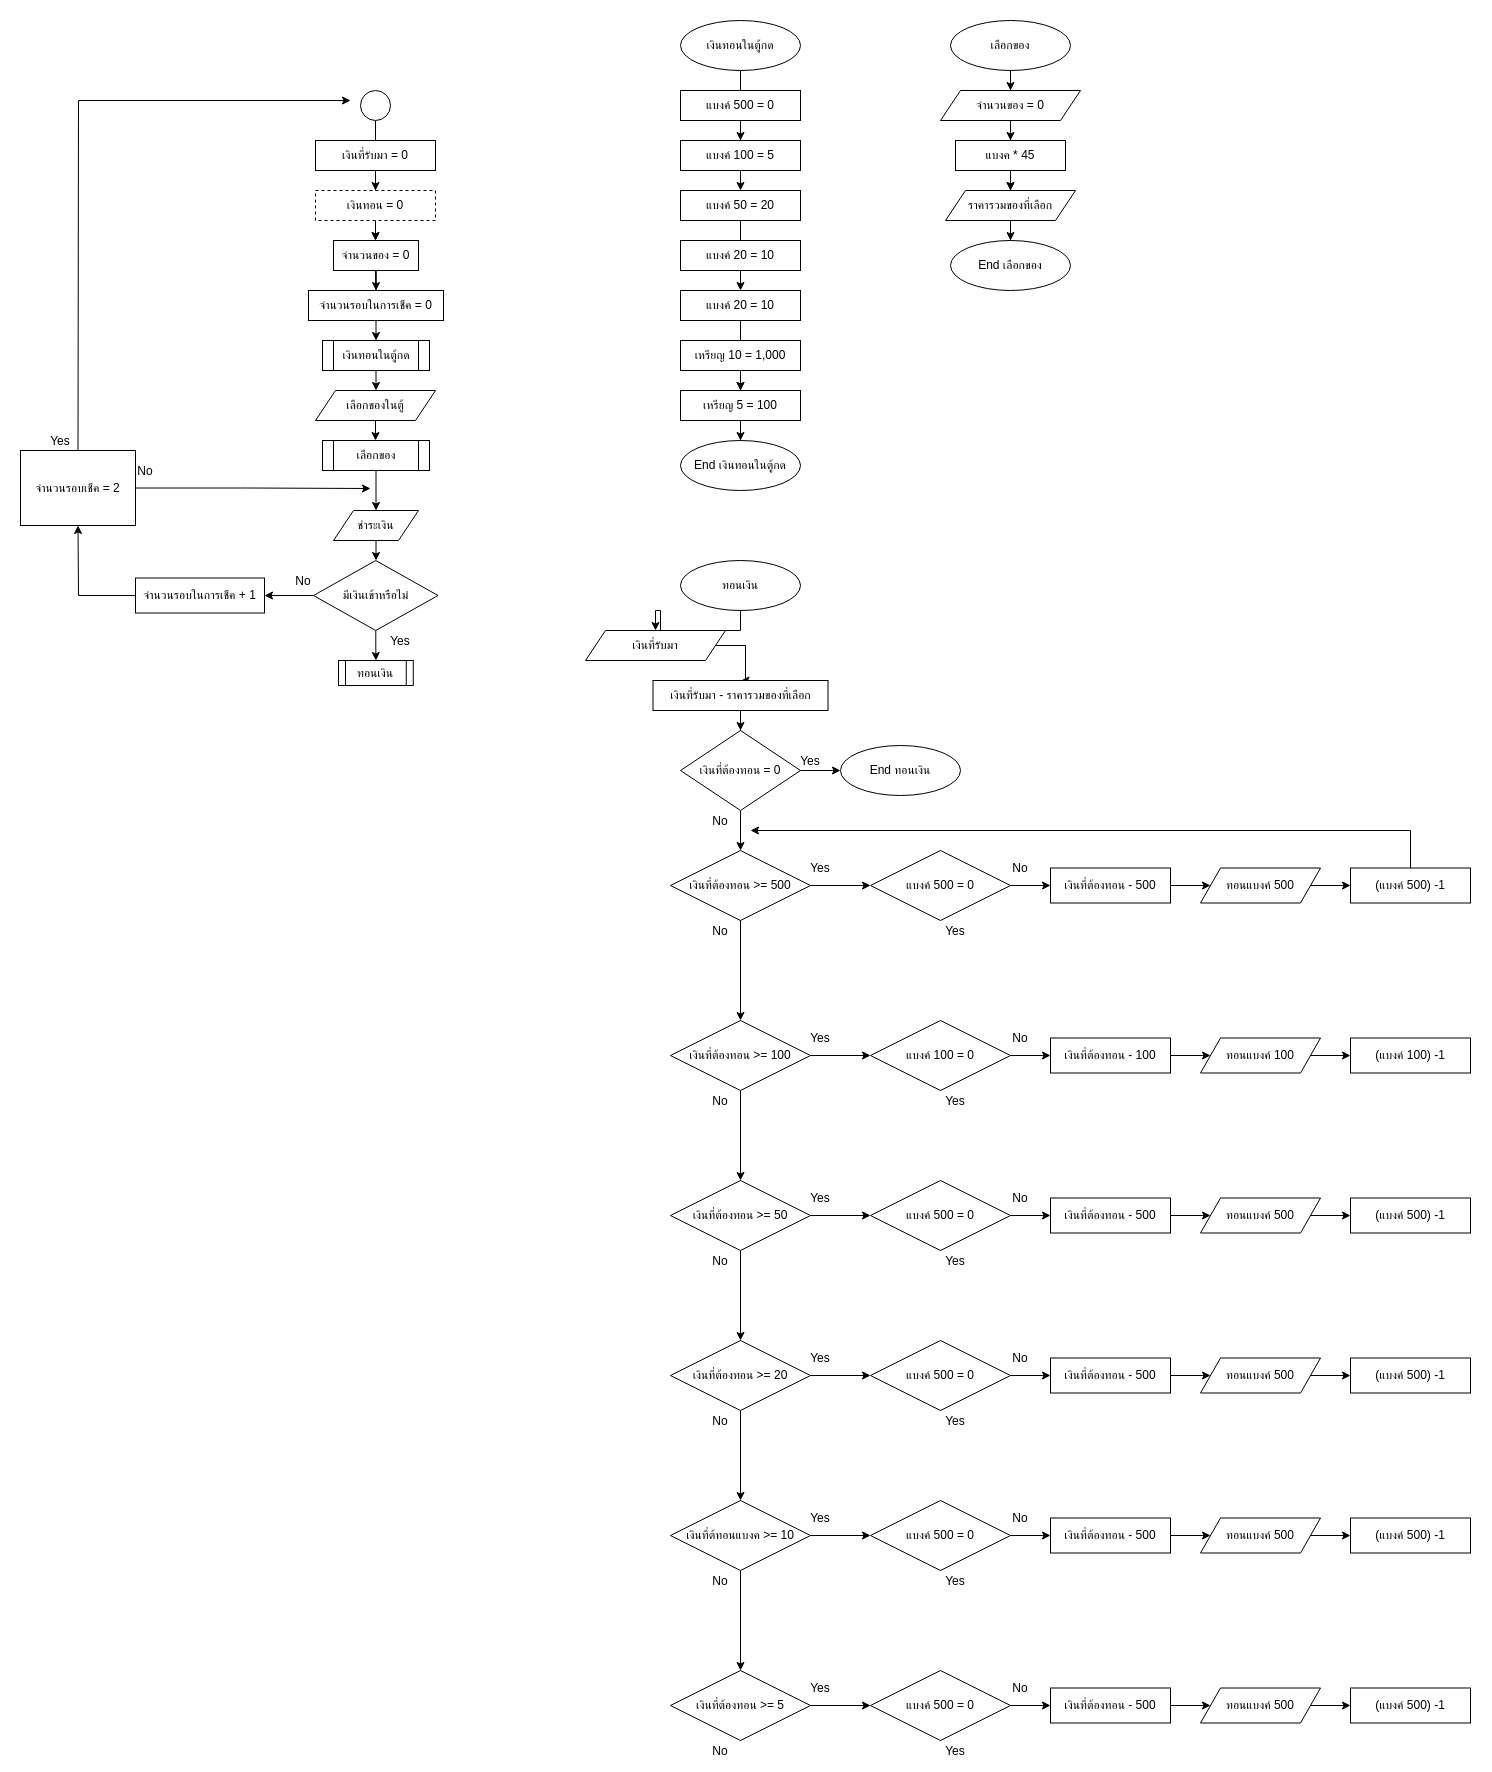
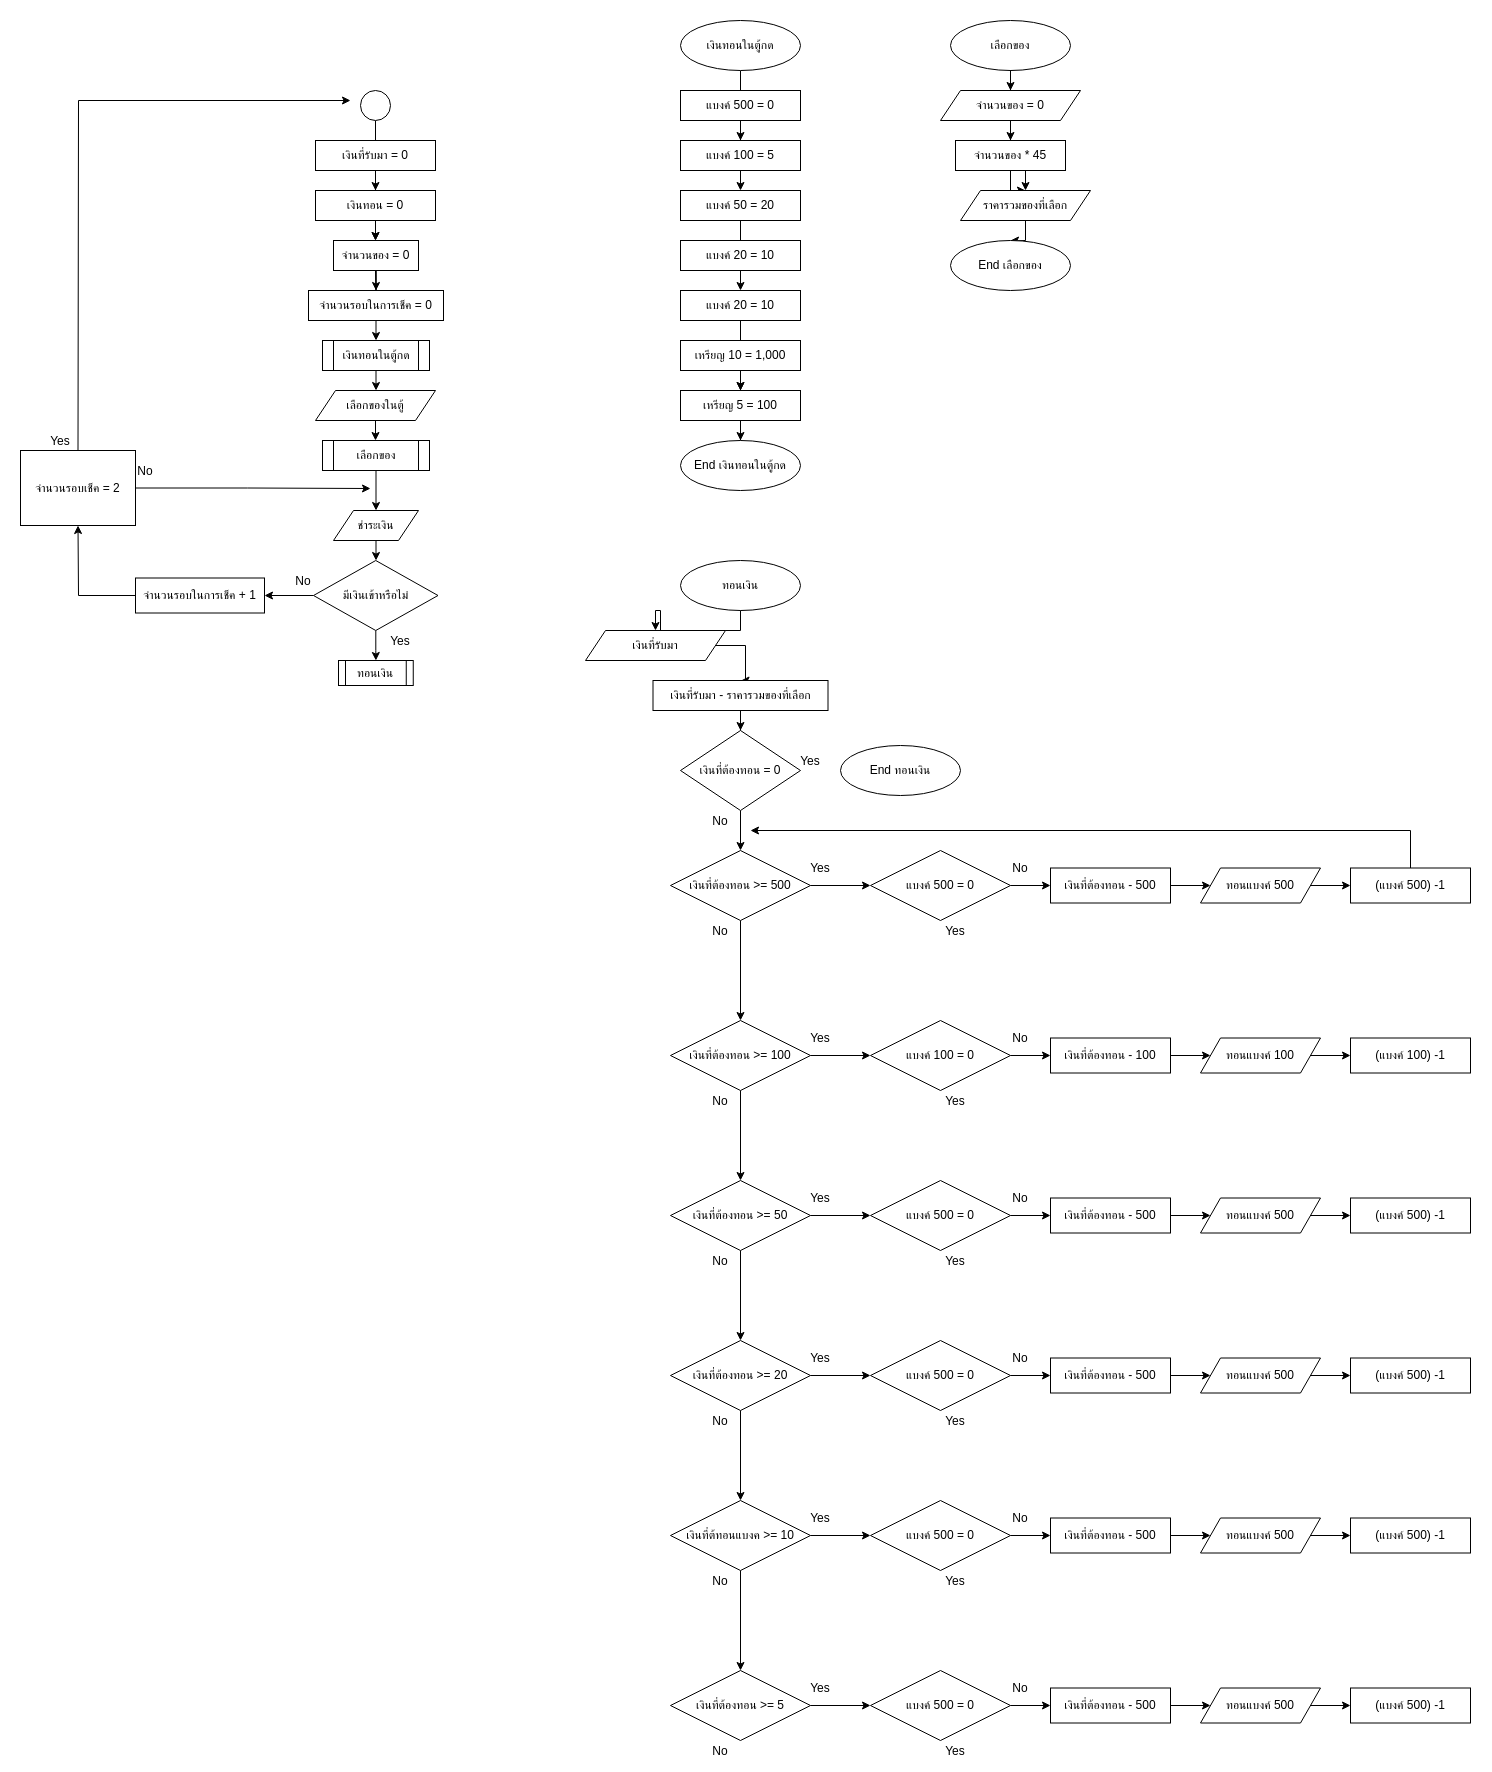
(1011, 156) -> (1011, 156)
(376, 206) -> (376, 206)
(1011, 206) -> (1026, 206)
(817, 771) -> none
